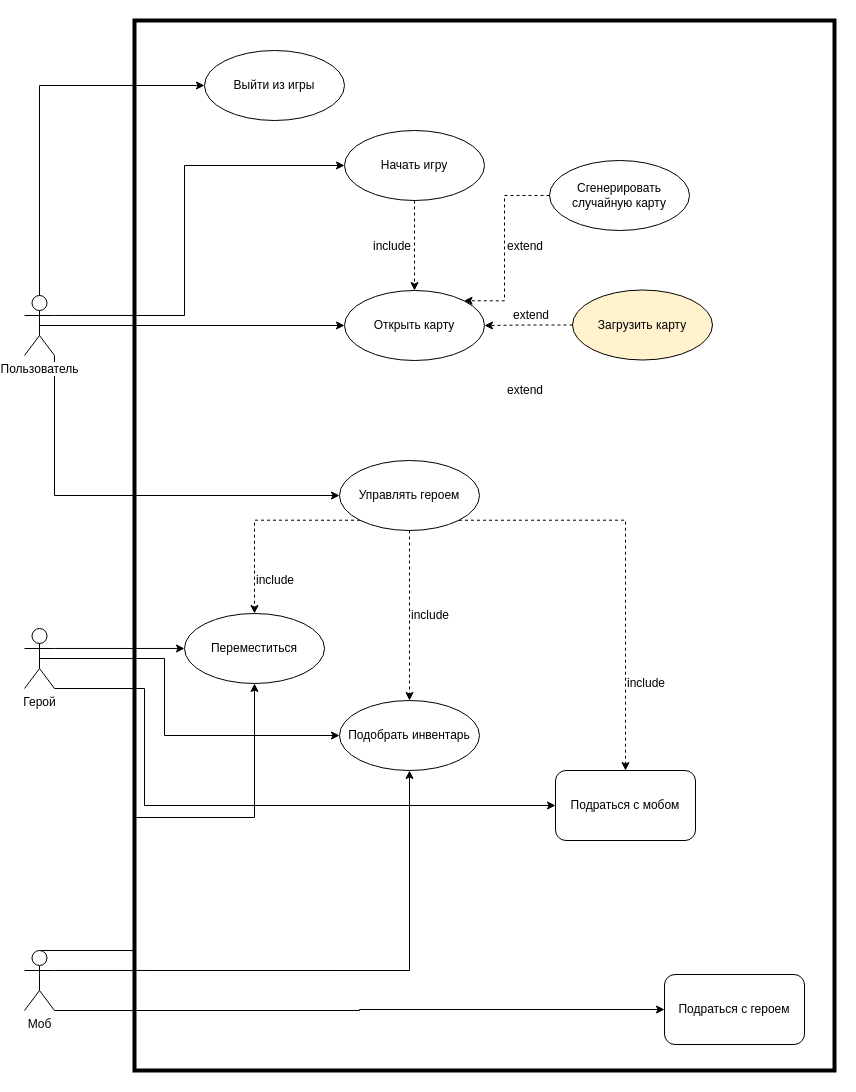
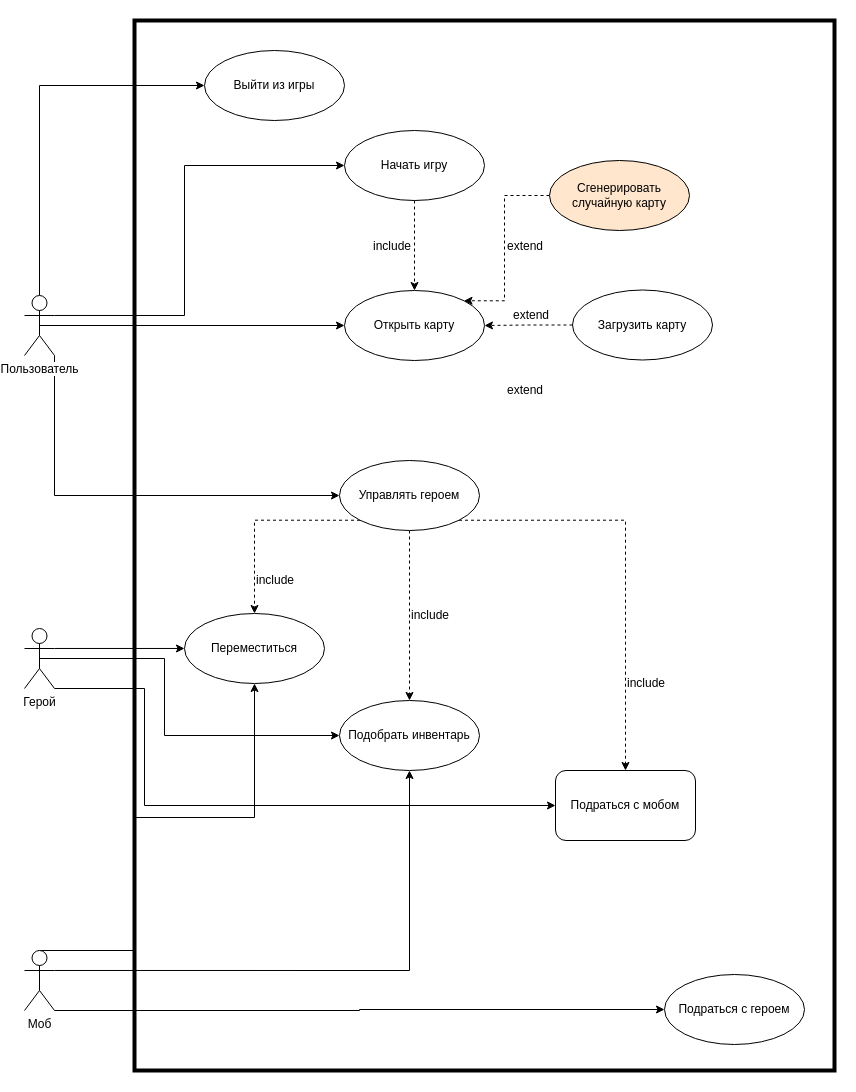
(620, 196) -> (620, 196)
(643, 325) -> (643, 325)
(735, 1010) -> (735, 1010)
